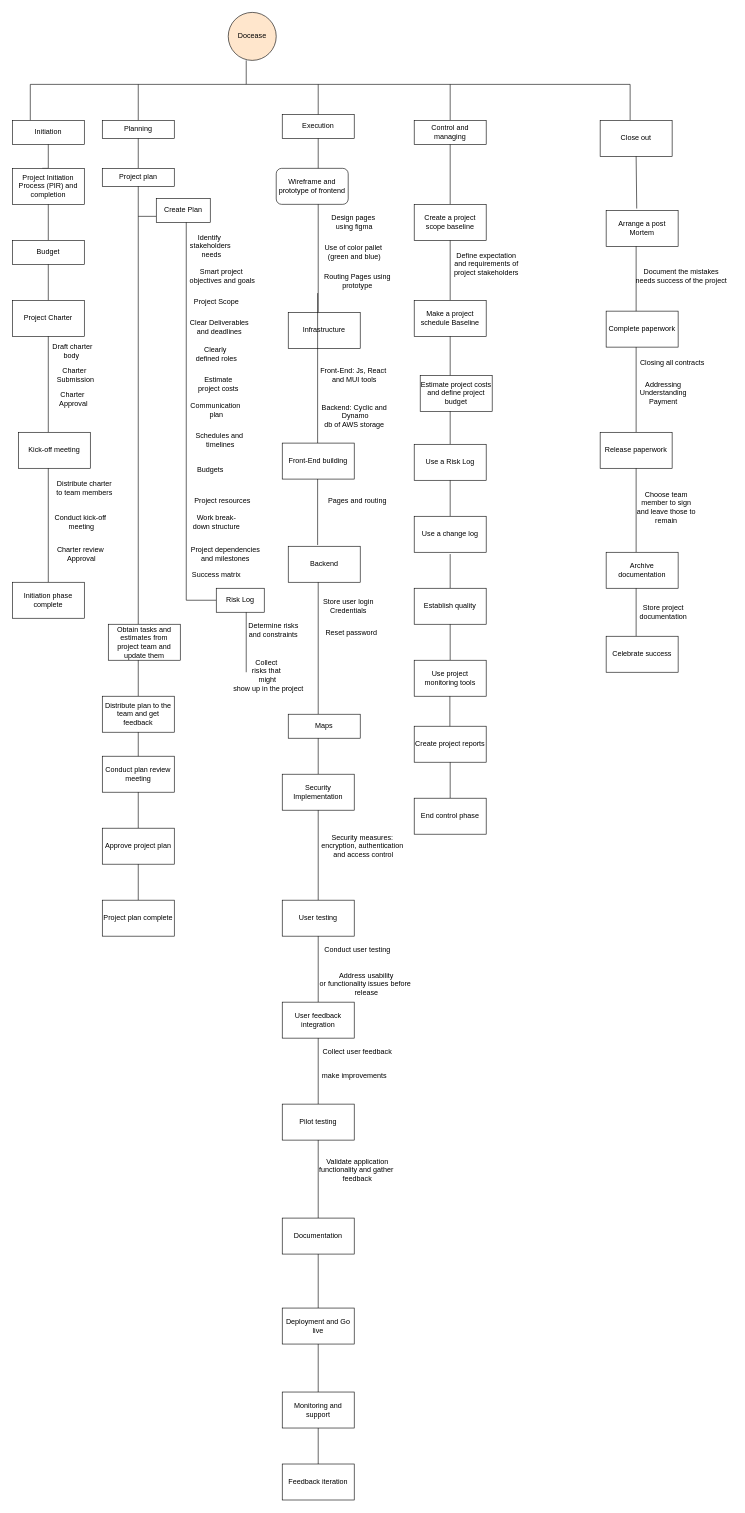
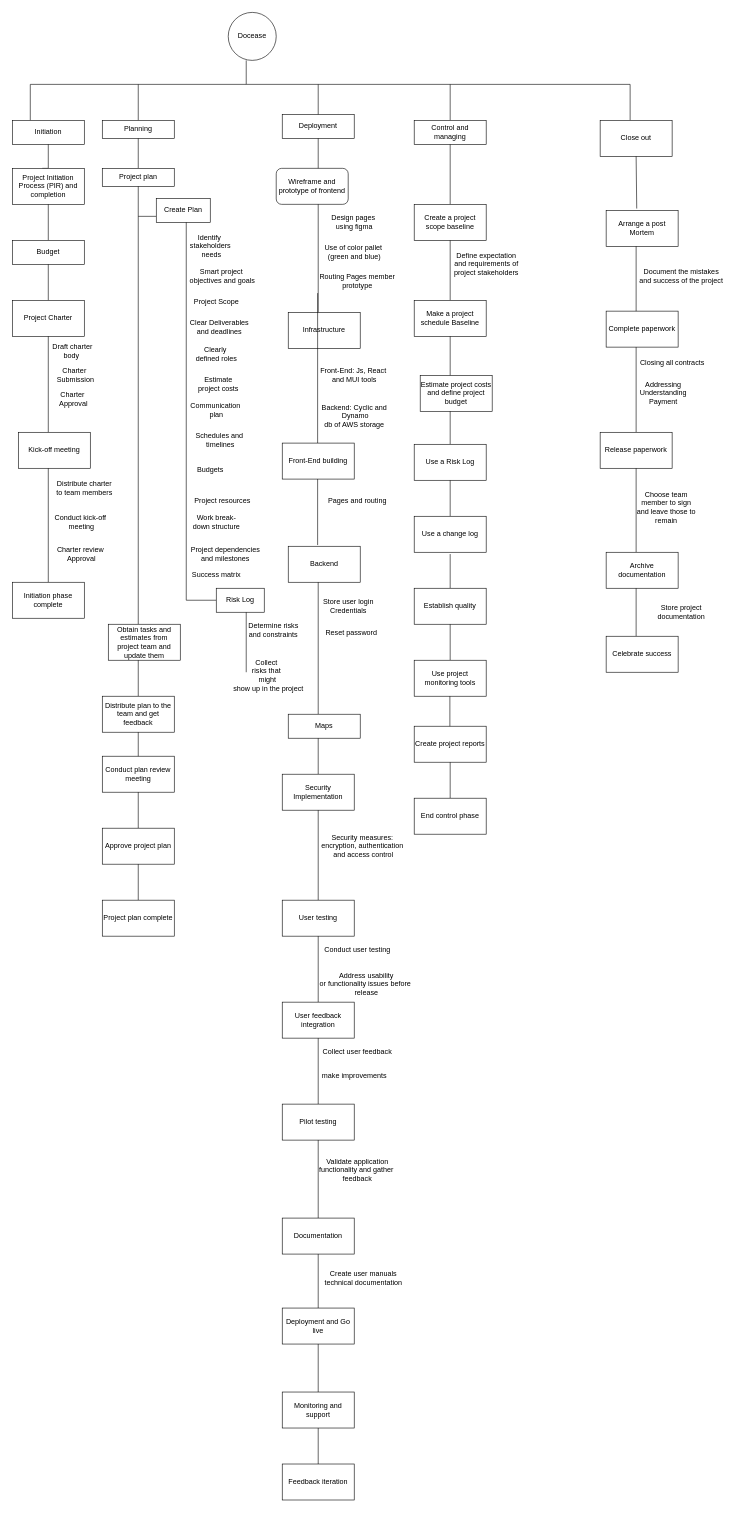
(252, 36) -> (252, 36)
(318, 126) -> (318, 126)
(682, 276) -> (682, 276)
(358, 281) -> (358, 281)
(663, 612) -> (681, 612)
none -> (363, 1278)
